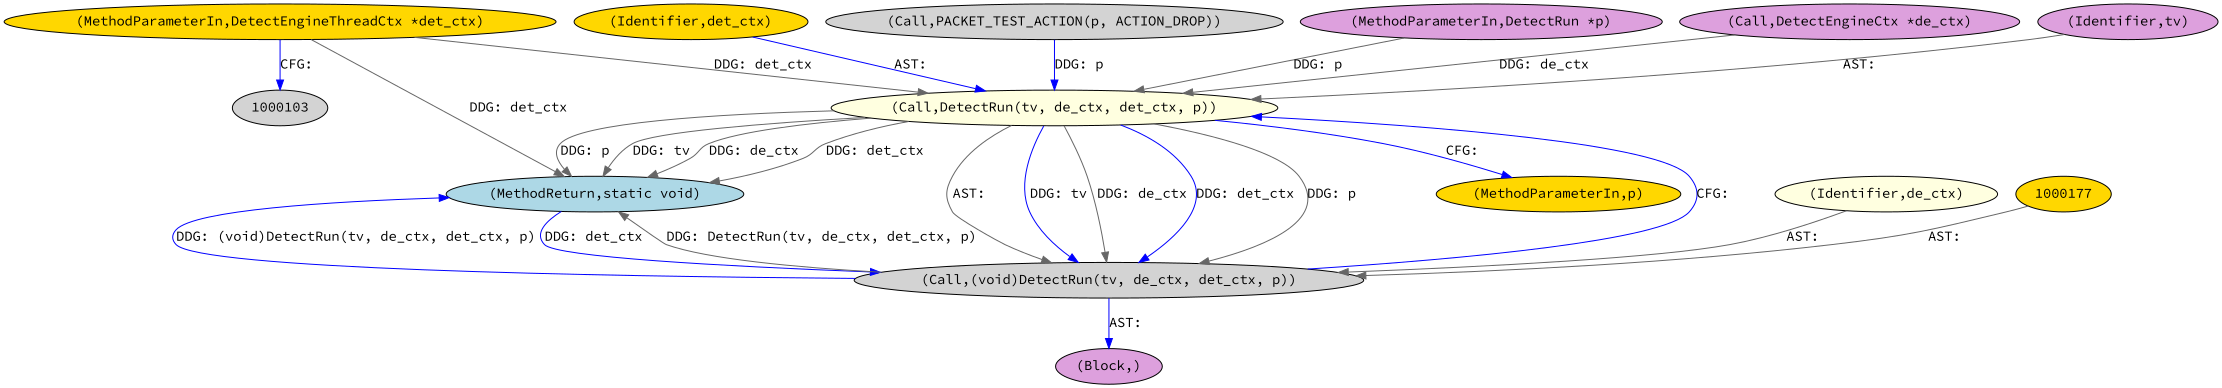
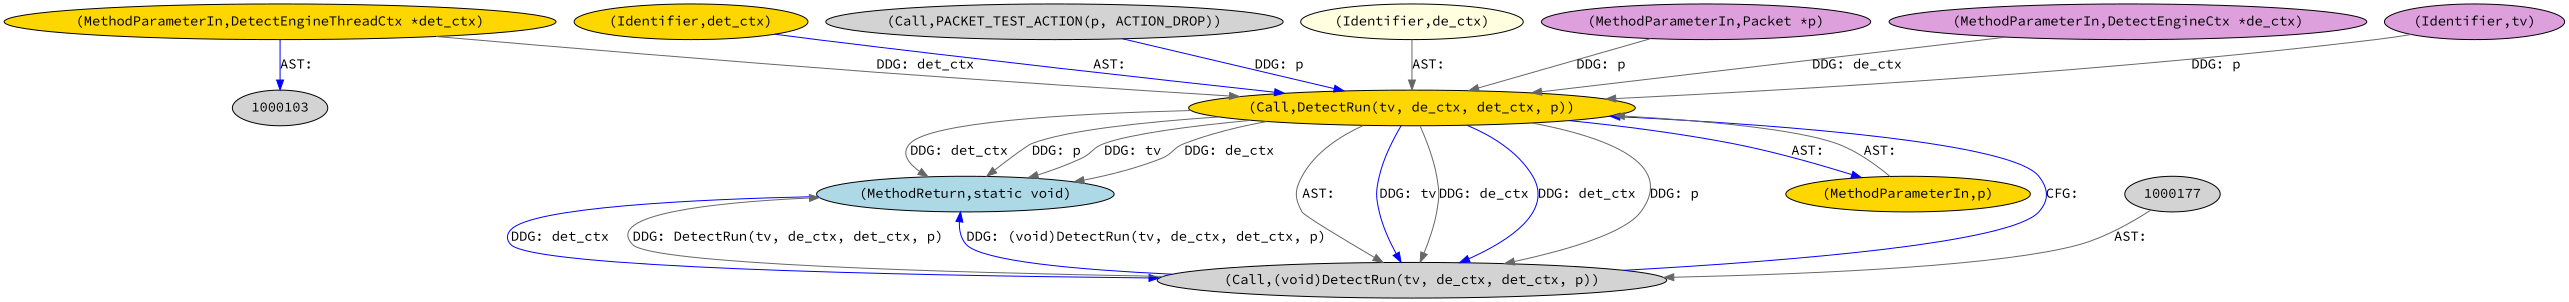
(1481, 22) -> (1706, 22)
(1850, 22) -> (2128, 22)
(301, 65) -> (301, 65)
(1864, 65) -> (2216, 65)
(433, 106) -> none
(1054, 108) -> (1412, 108)
none -> (1810, 137)
(1466, 151) -> (1812, 151)
(2064, 194) -> (2172, 194)
(1600, 259) -> (1412, 60)
(1109, 366) -> none
